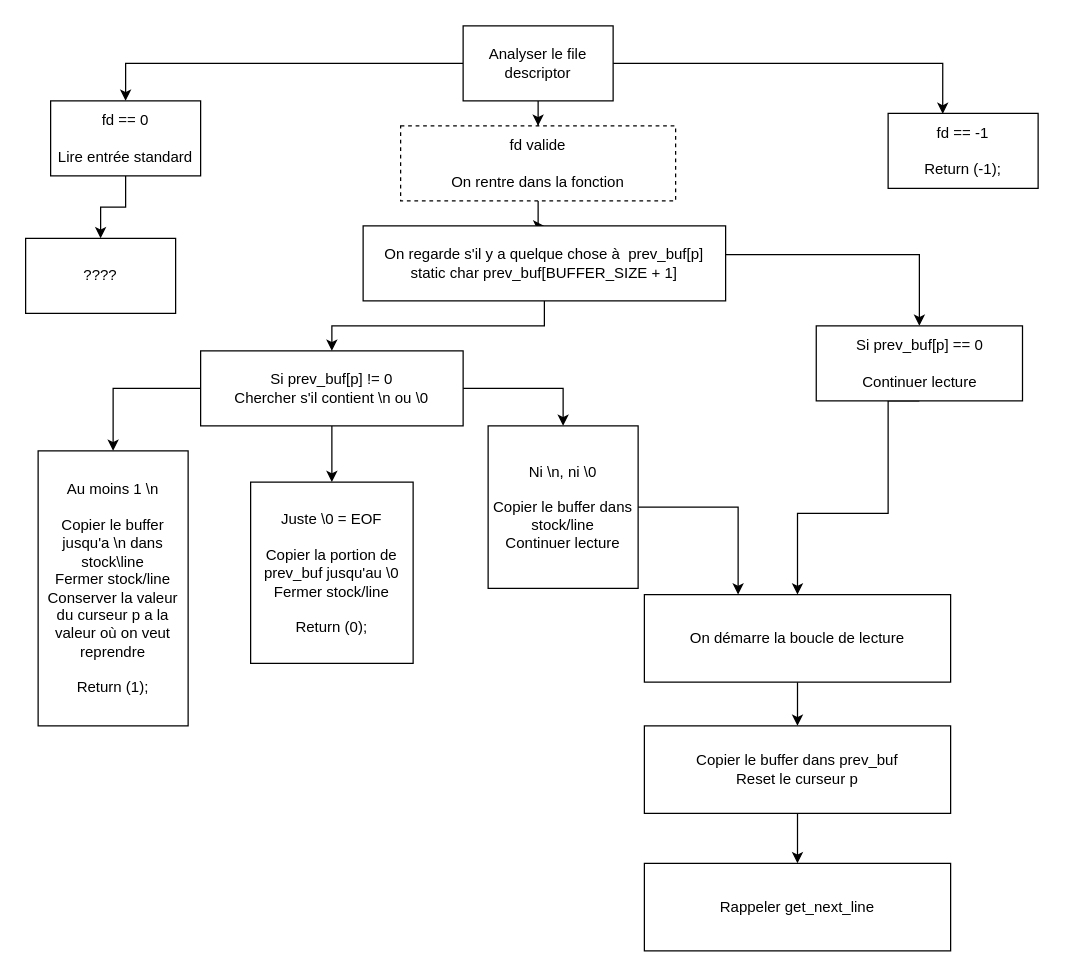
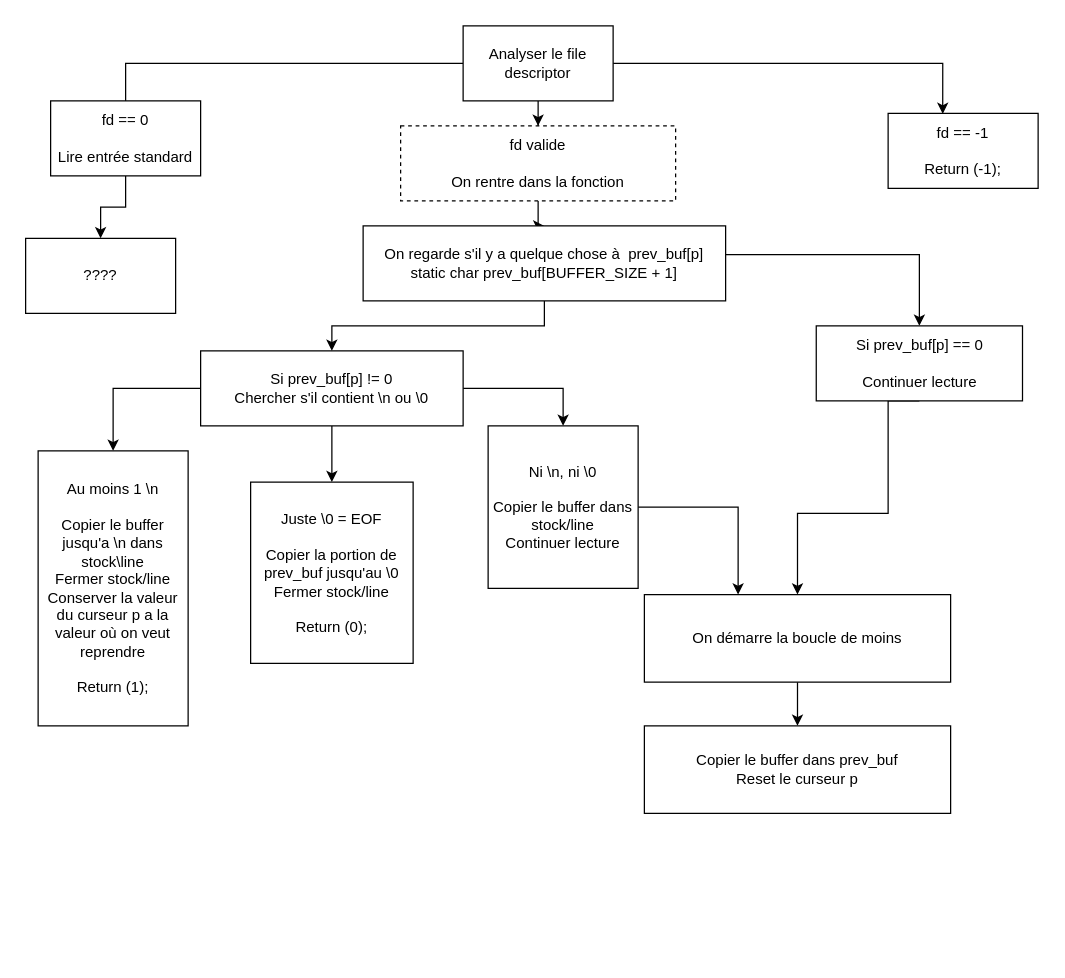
(126, 91) -> (126, 95)
(798, 638) -> (798, 638)
(798, 834) -> none
(798, 907) -> none
